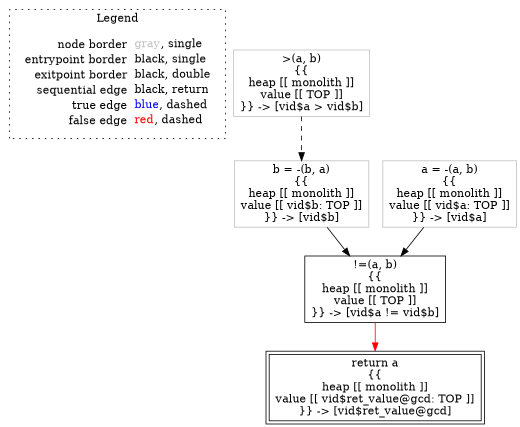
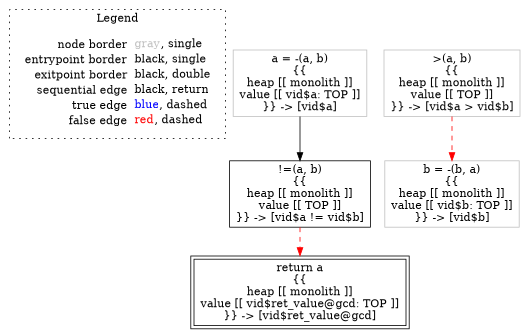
(302, 135) -> (452, 135)
(336, 238) -> none
(375, 333) -> (300, 237)
